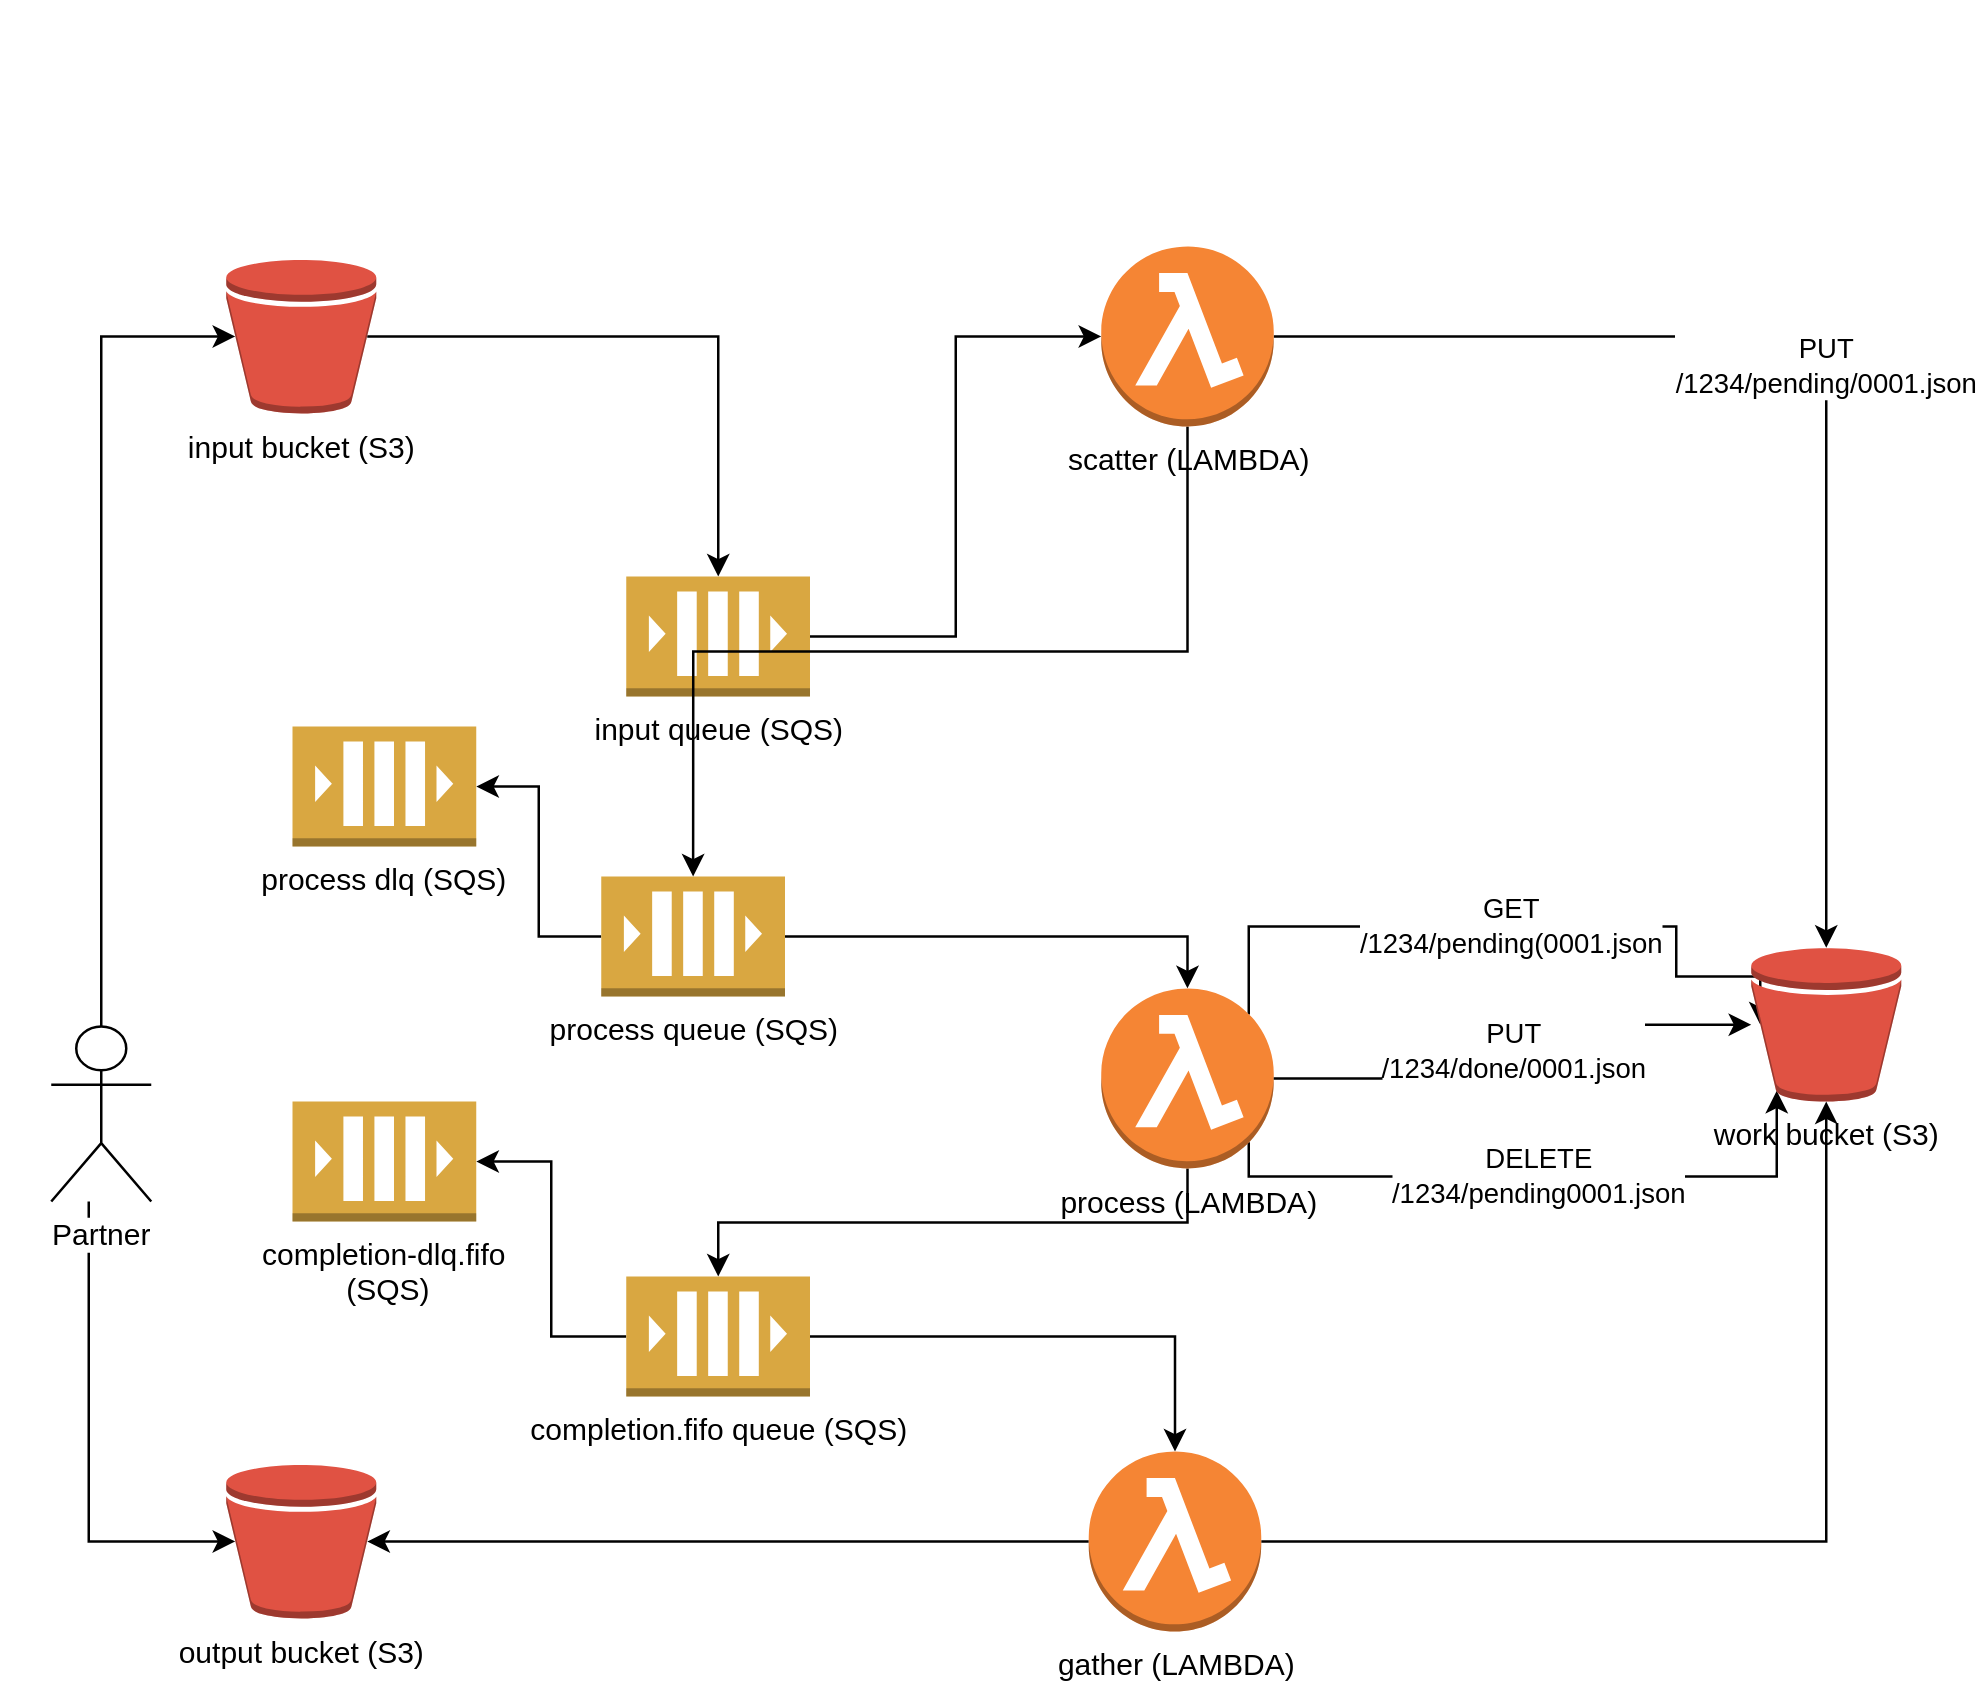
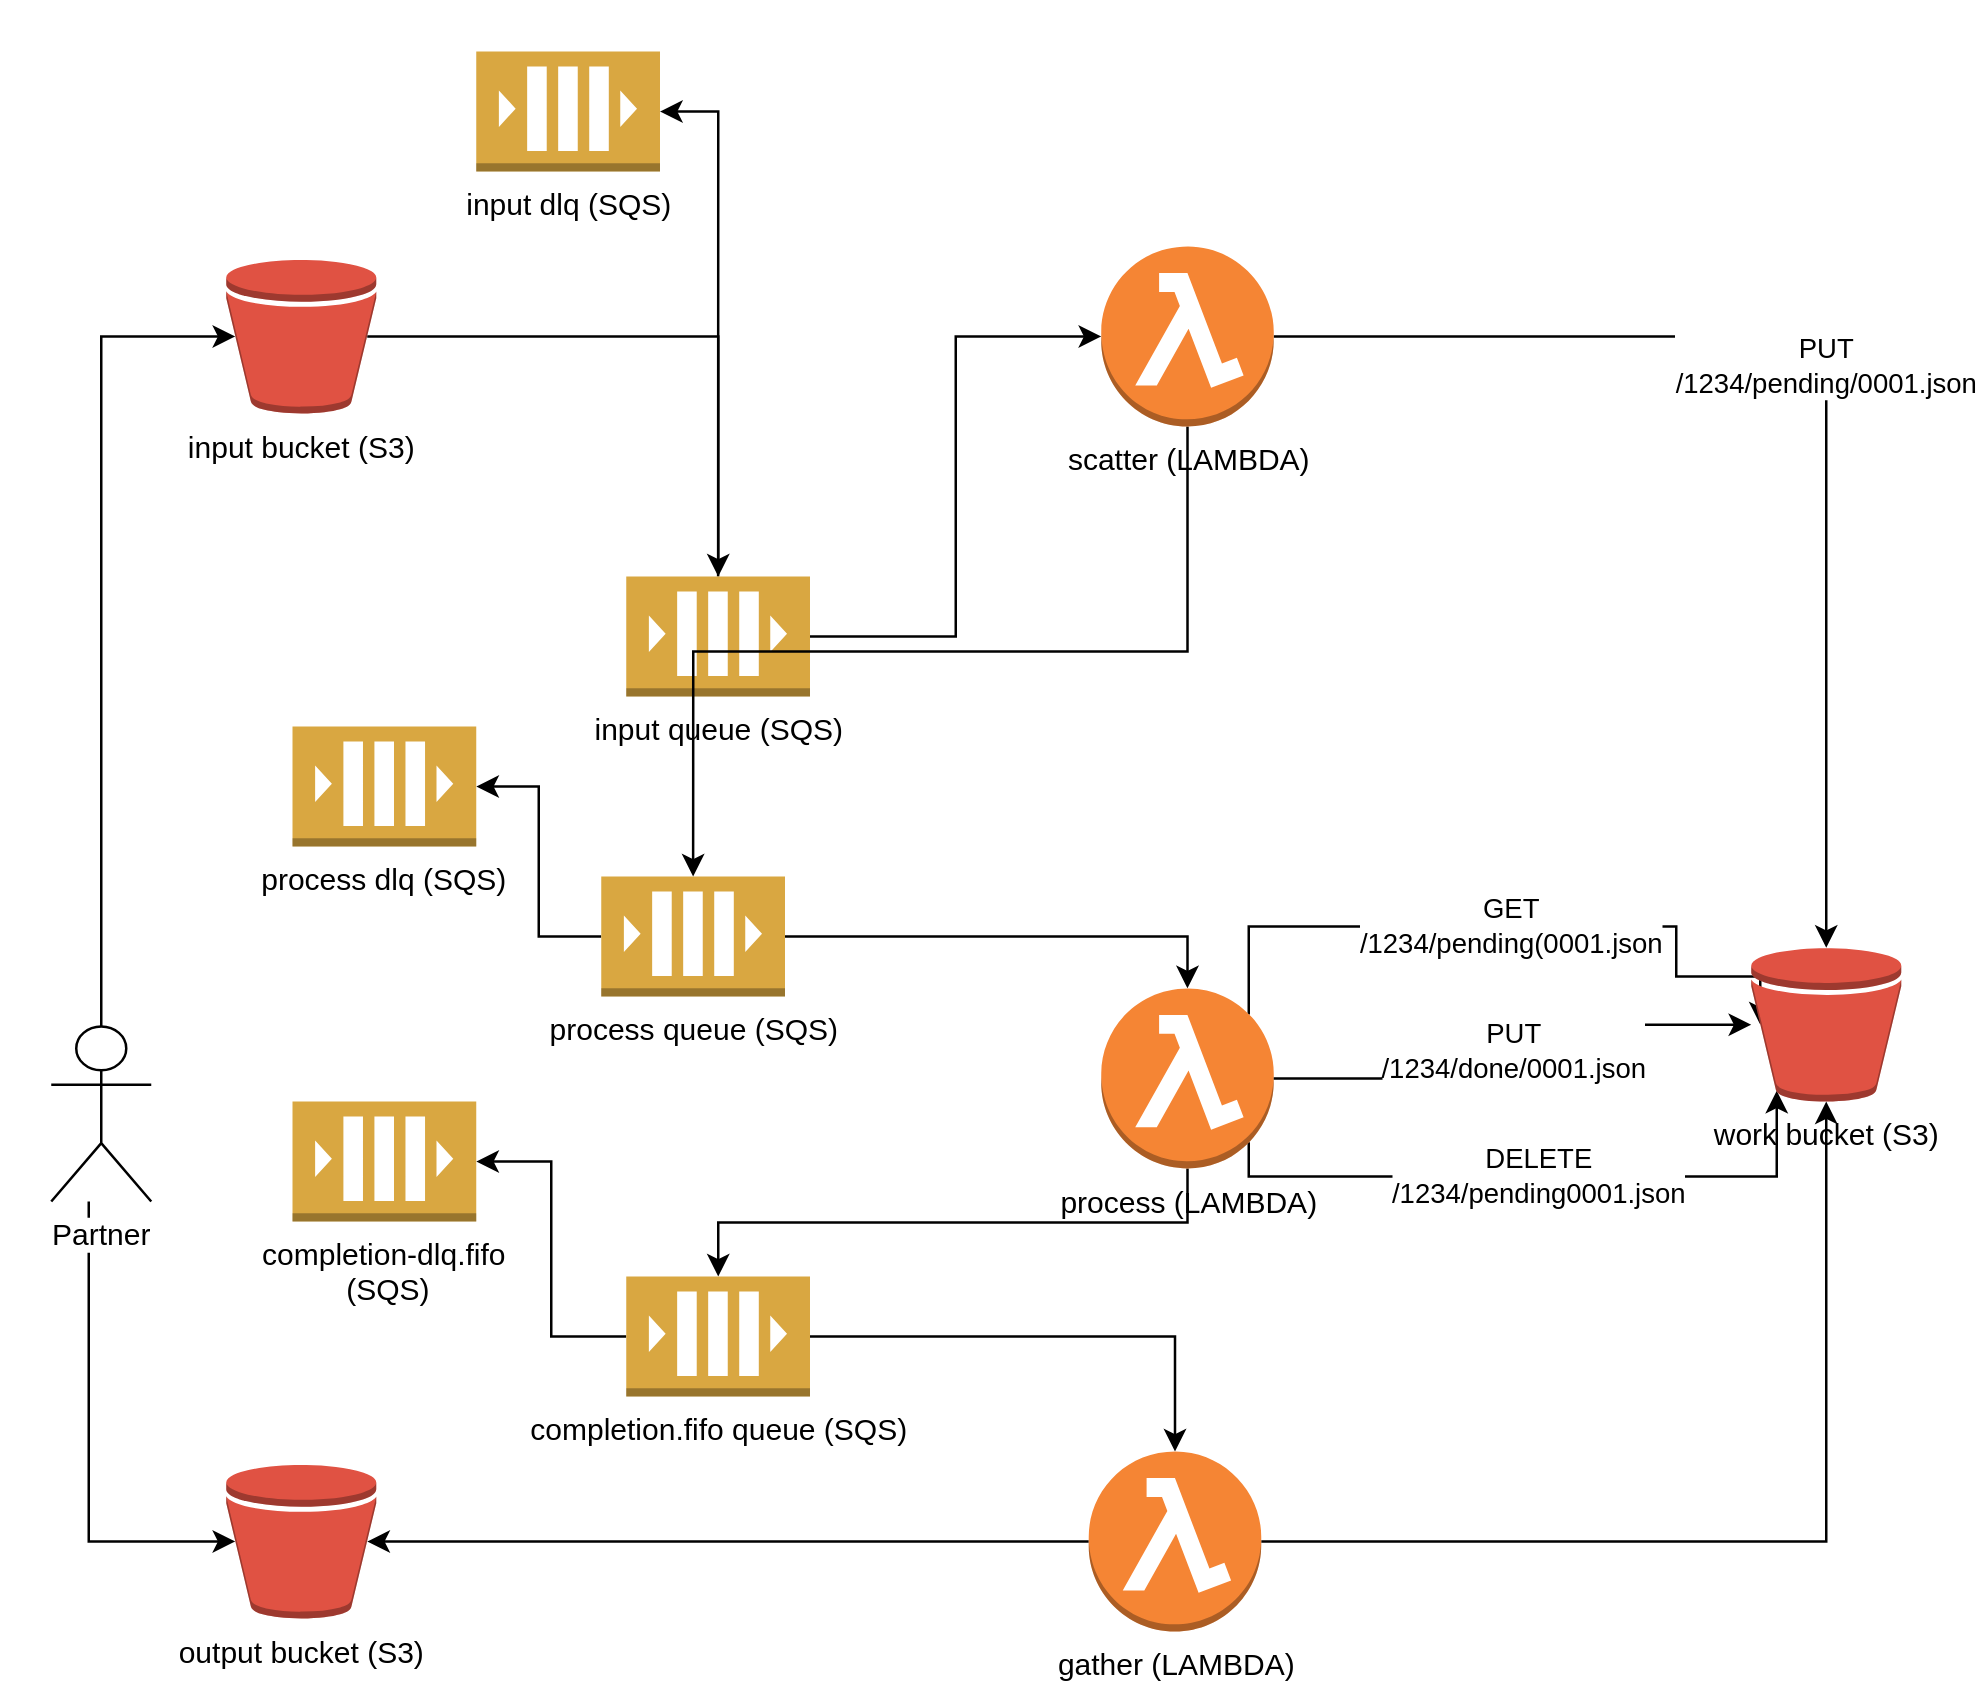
none -> (568, 111)
none -> (718, 201)
